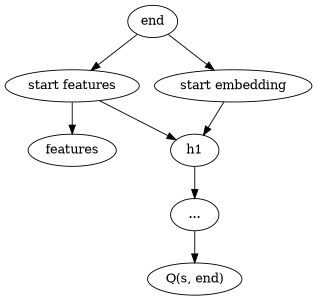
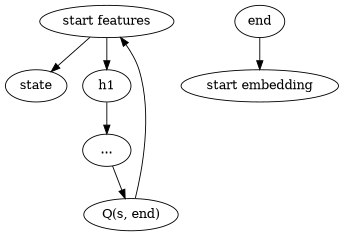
(118, 50) -> (146, 120)
(216, 115) -> none
(72, 150) -> (36, 86)
